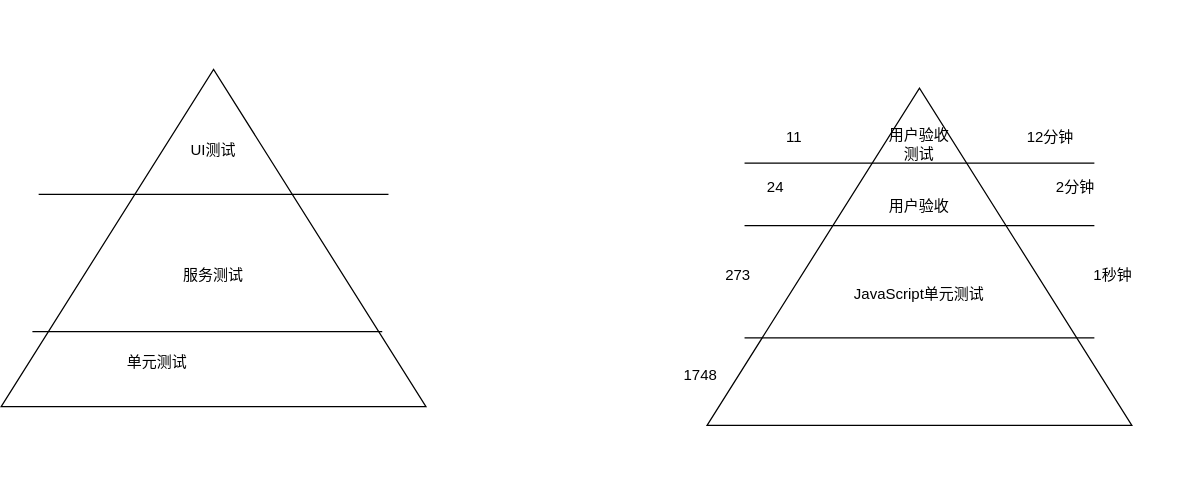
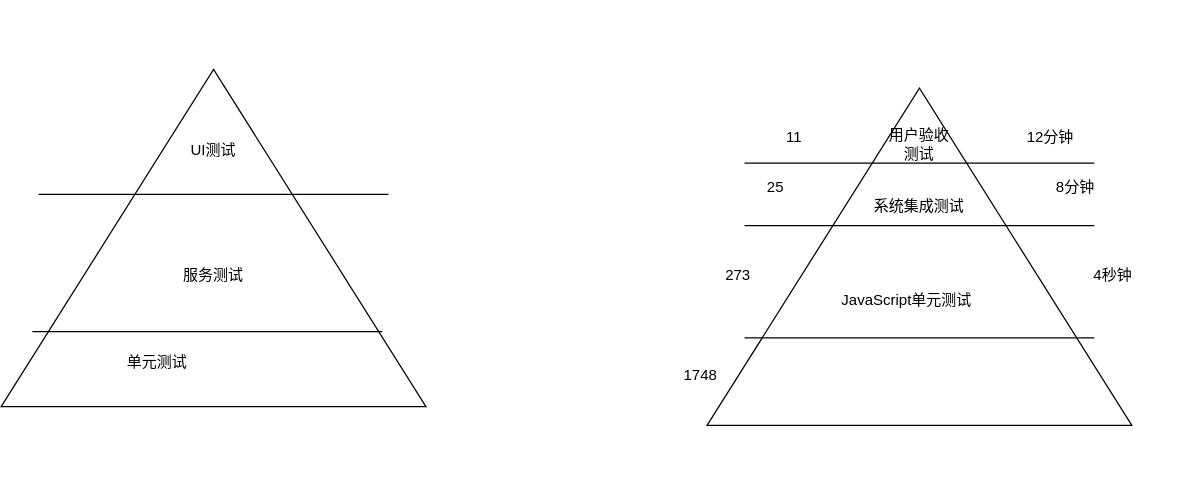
(776, 188) -> (776, 188)
(1076, 188) -> (1076, 188)
(919, 207) -> (919, 207)
(1113, 276) -> (1113, 276)
(919, 294) -> (907, 301)
